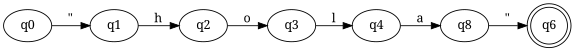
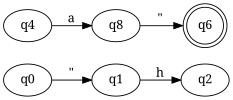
(292, 26) -> none
